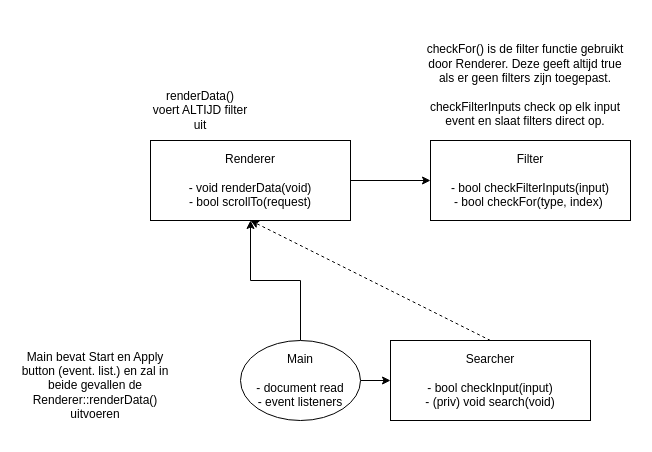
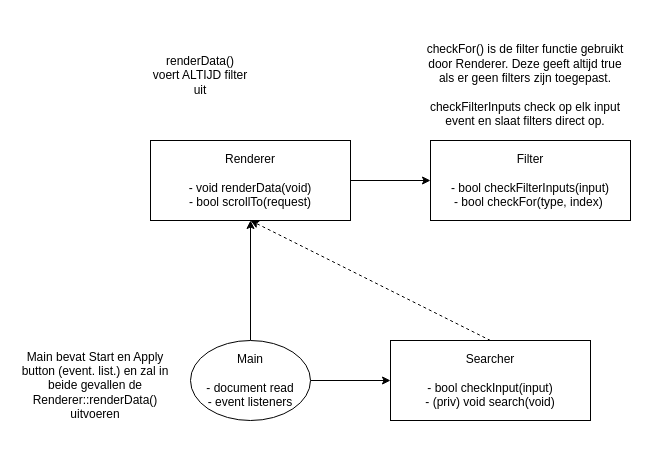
(201, 111) -> (201, 76)
(301, 381) -> (251, 381)
